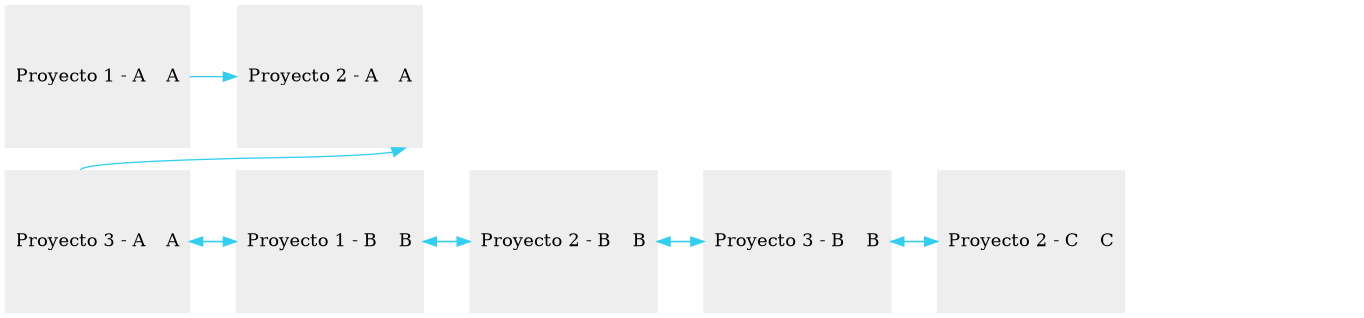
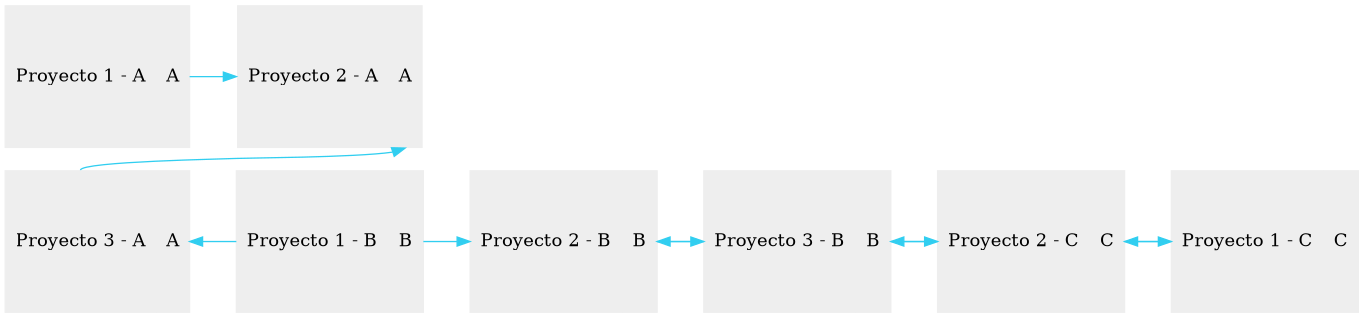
(206, 242) -> none
(453, 242) -> none
none -> (1265, 242)
